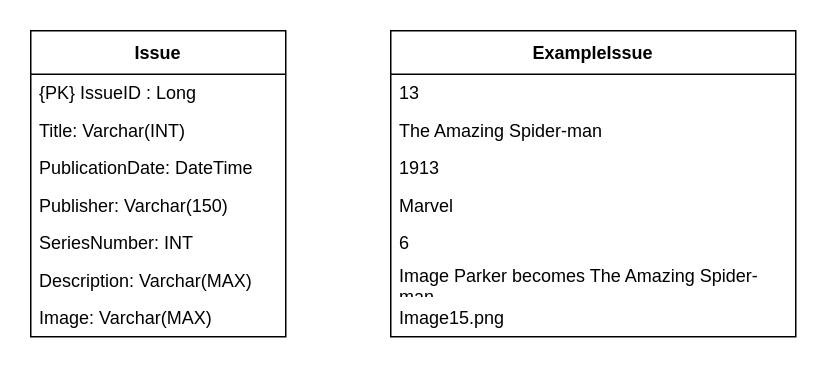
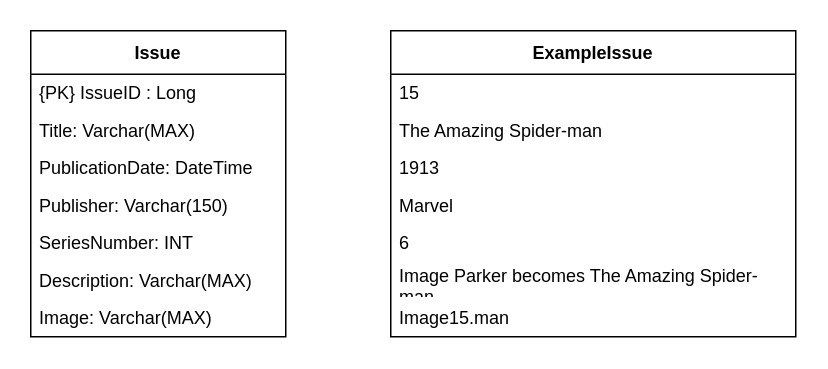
(410, 94) -> (410, 94)
(126, 131) -> (126, 131)
(453, 319) -> (453, 319)
